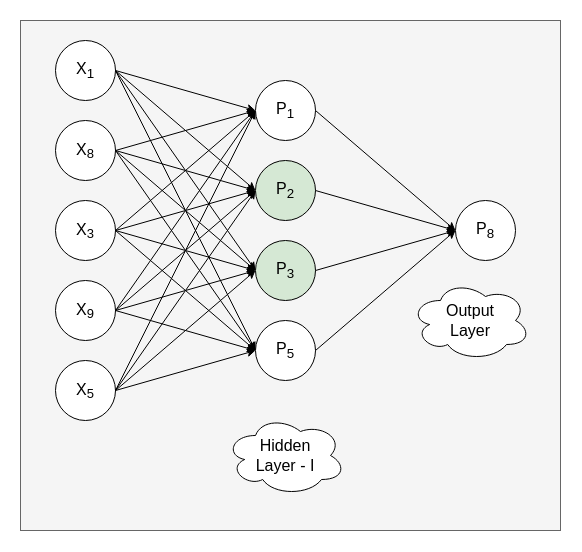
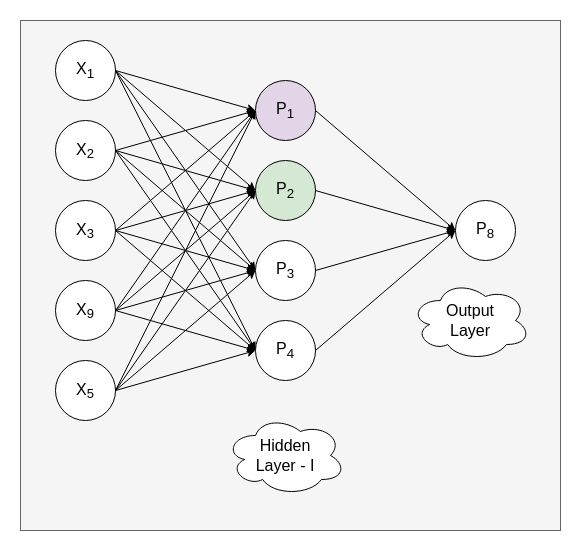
(286, 111) -> (286, 111)
(86, 151) -> (86, 151)
(286, 271) -> (286, 271)
(286, 351) -> (286, 351)
